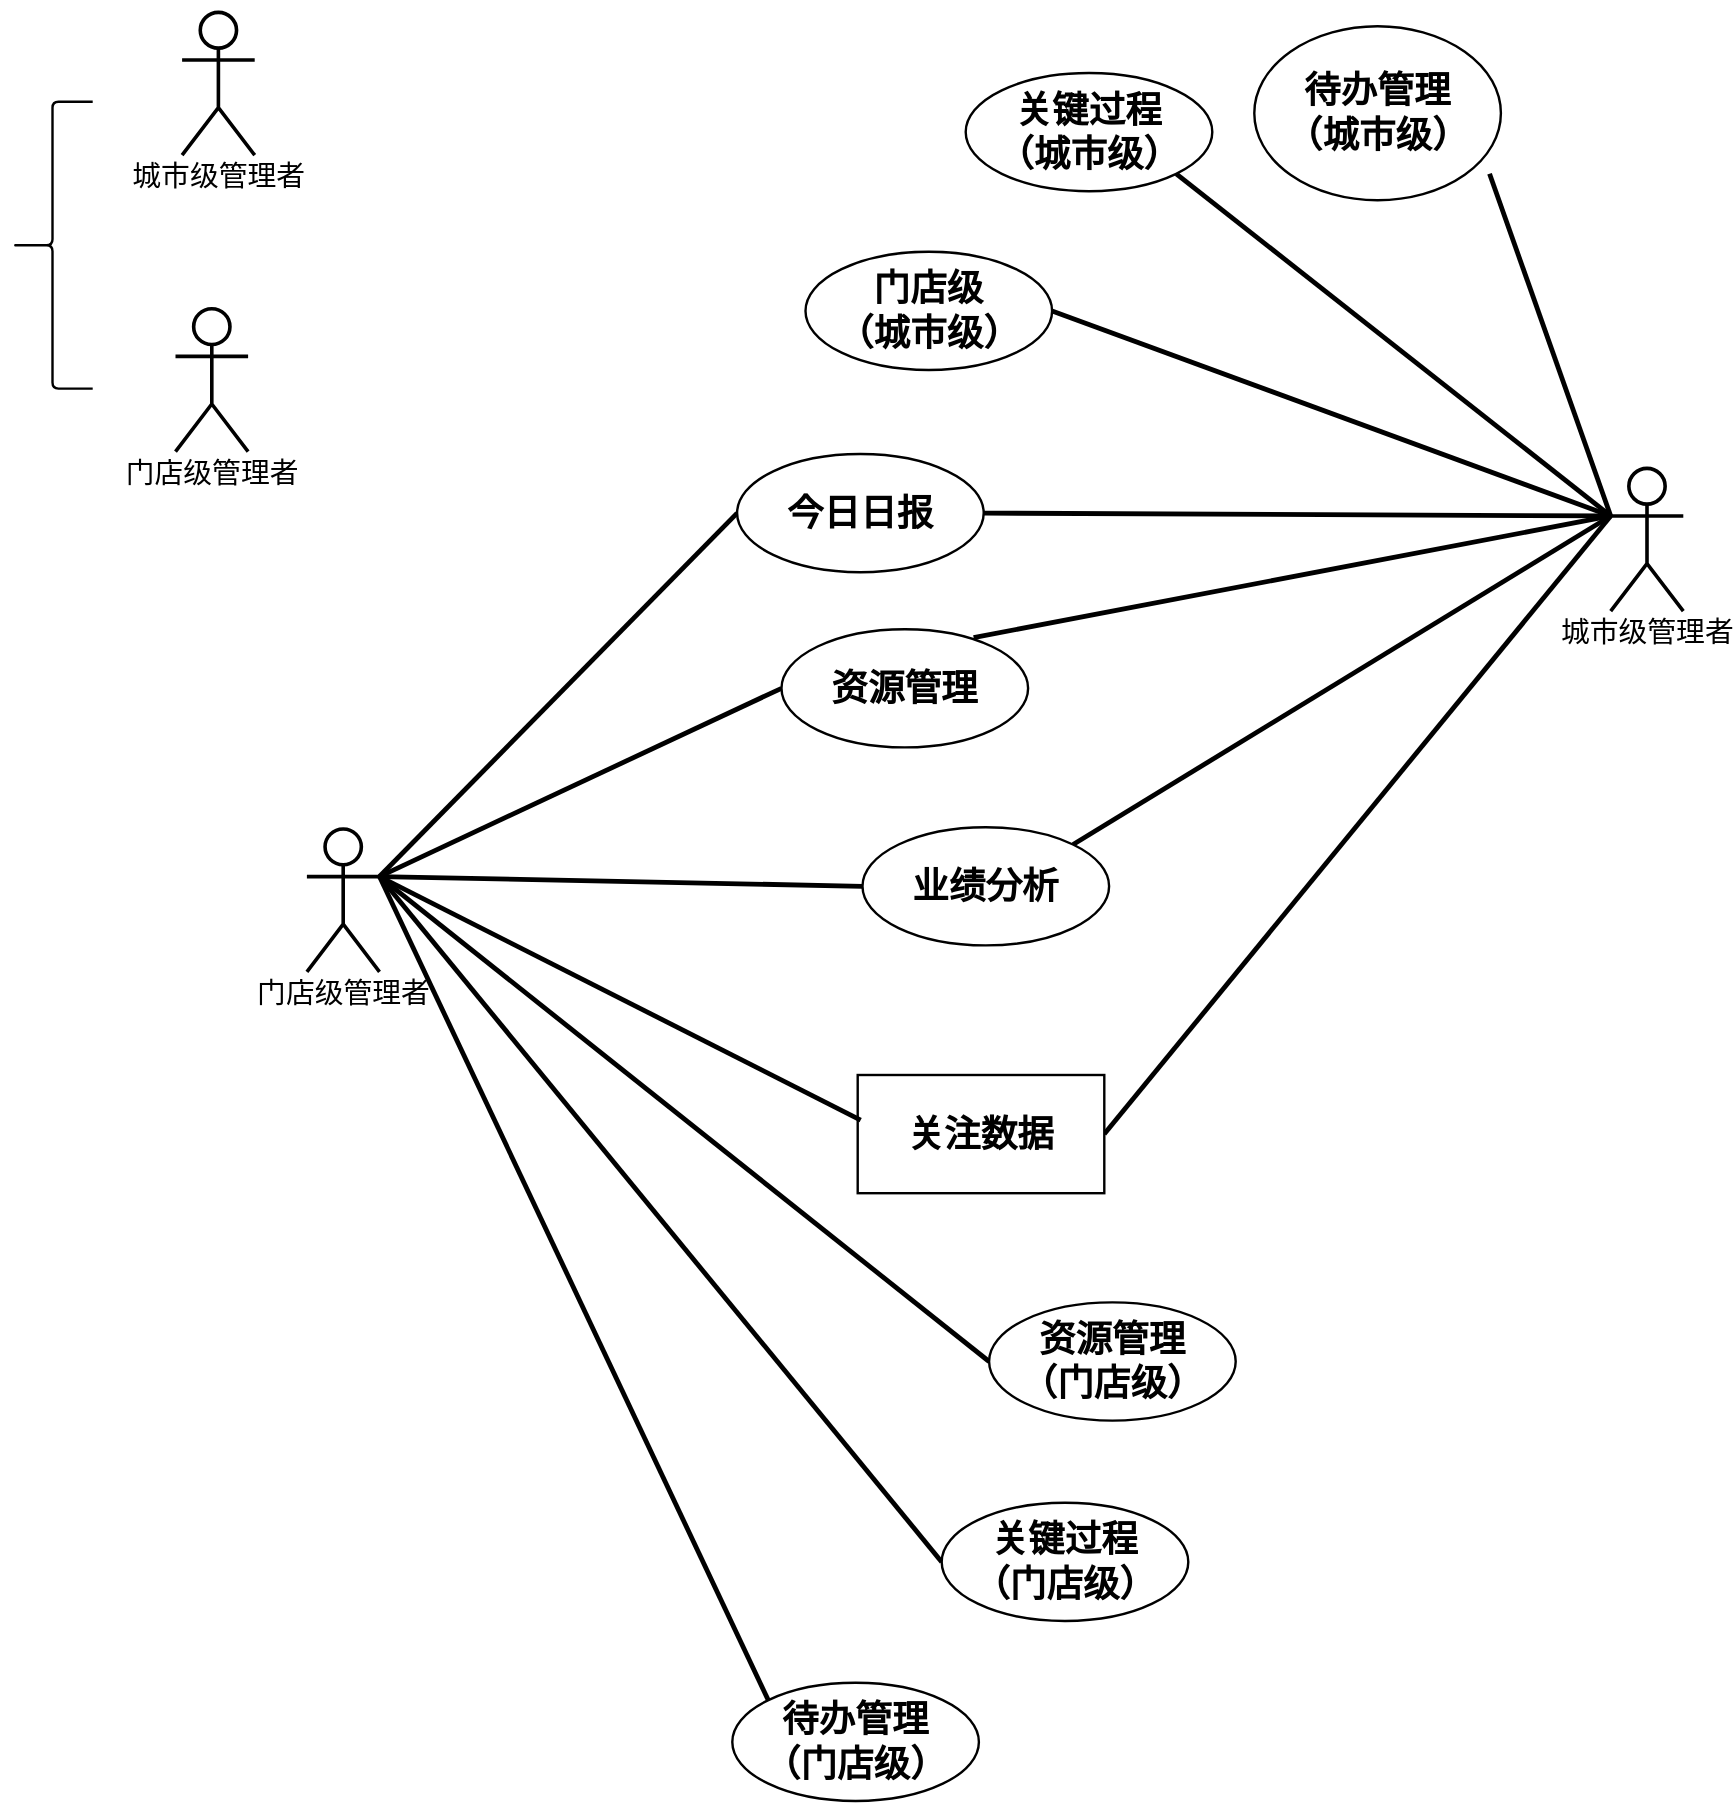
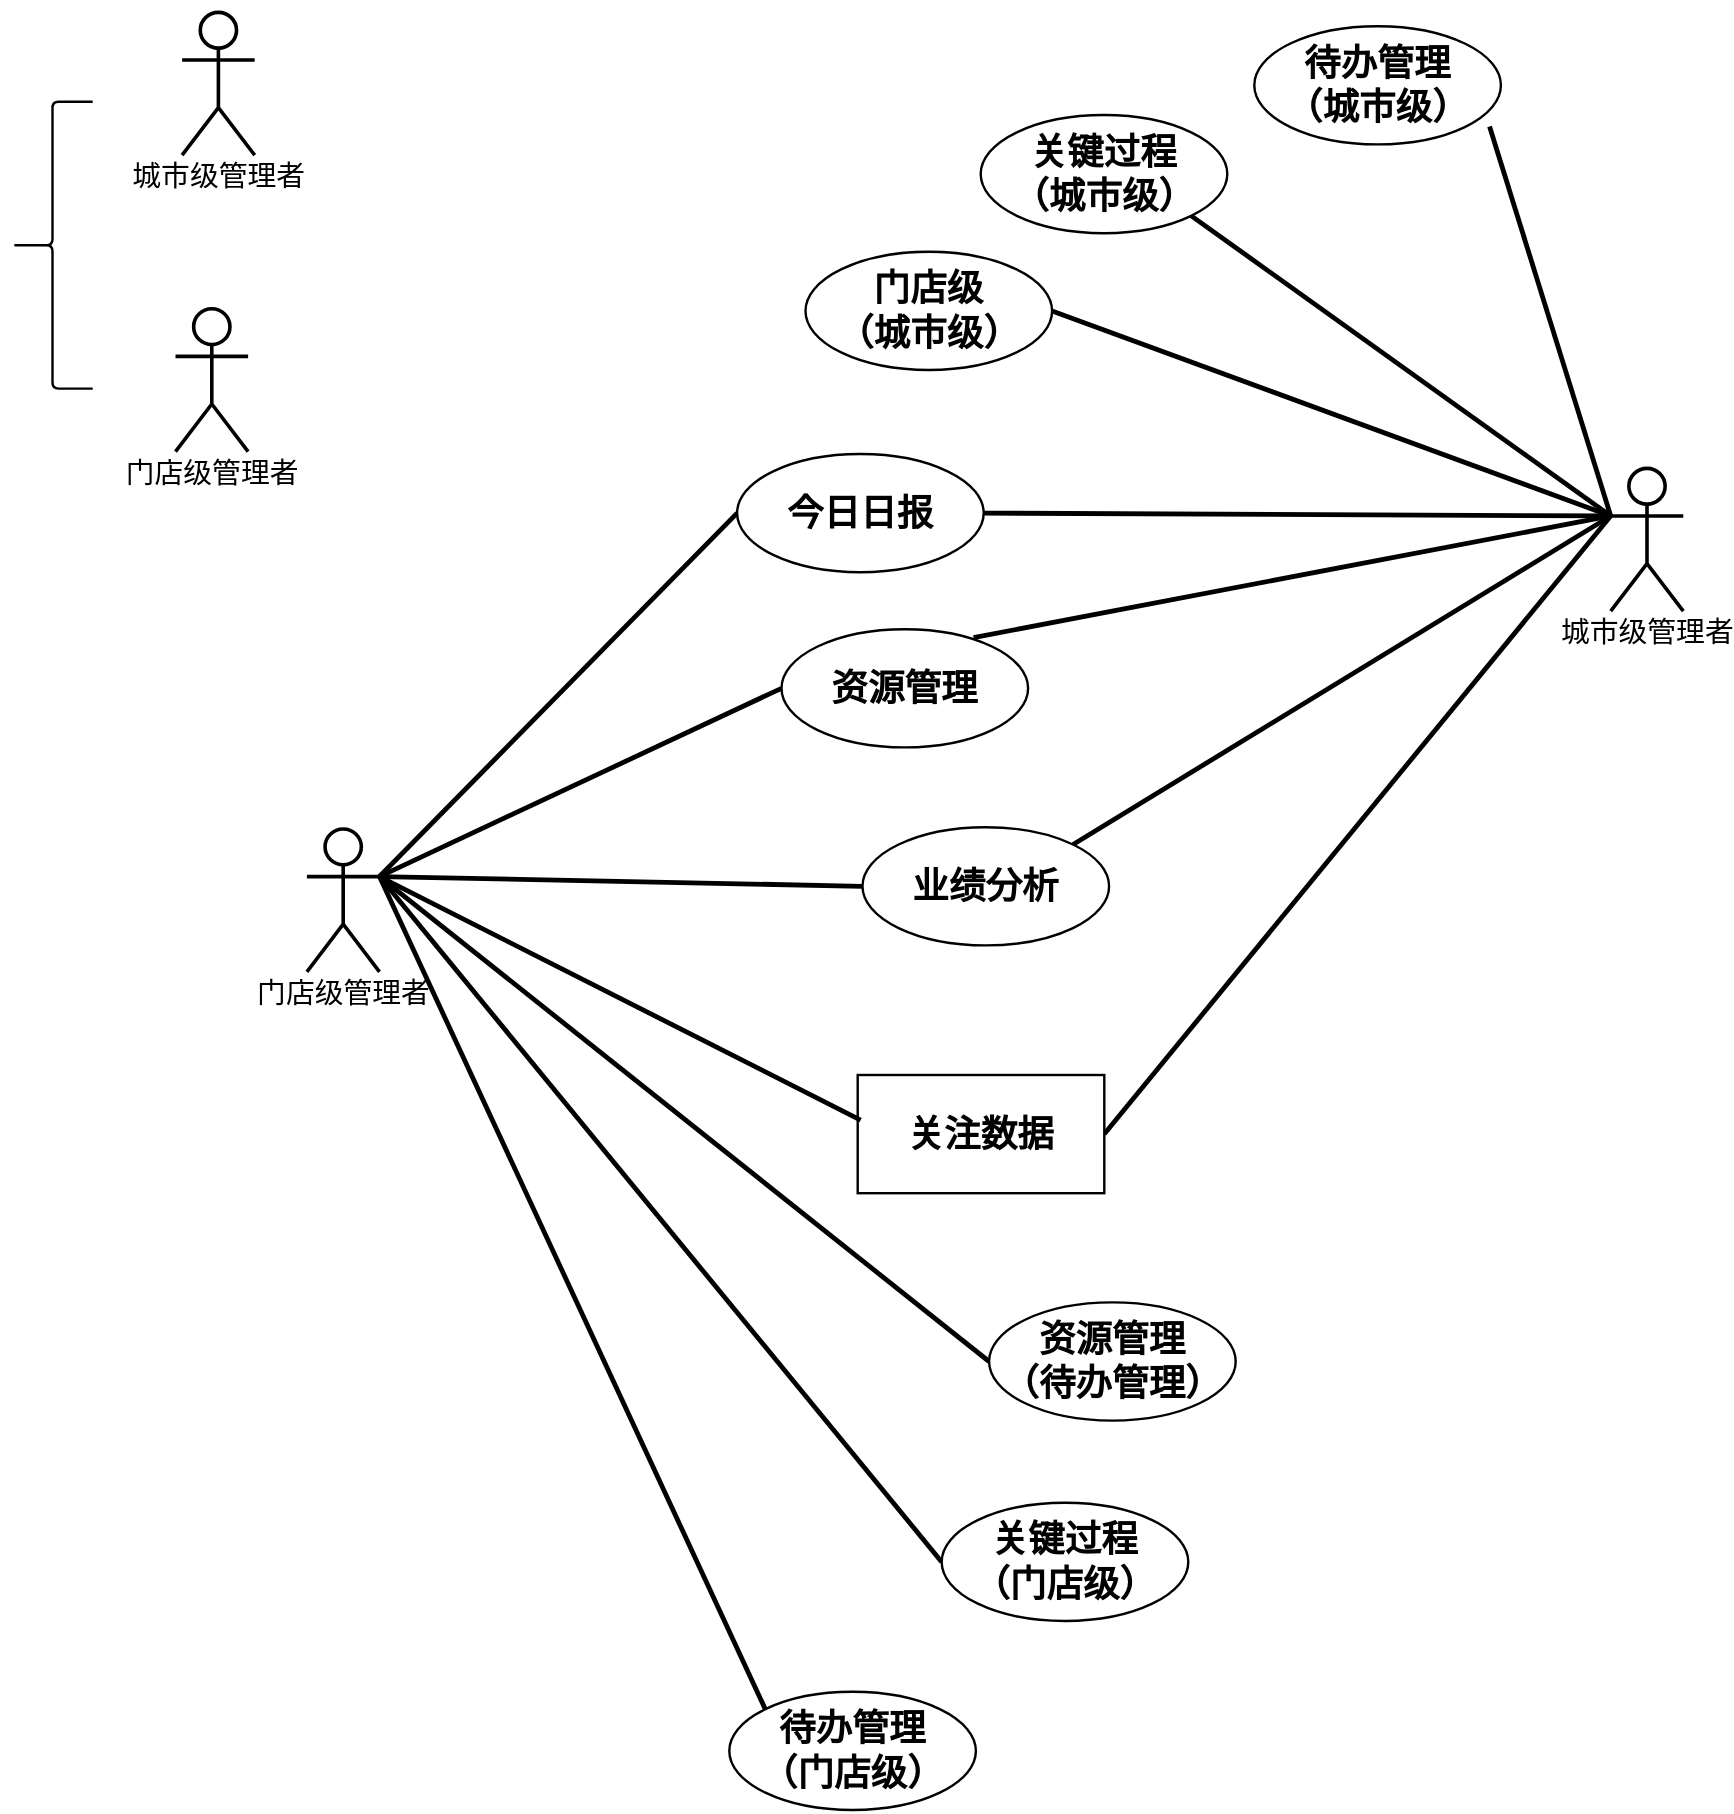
(1378, 113) -> (1378, 85)
(1089, 132) -> (1104, 174)
(1112, 1362) -> (1112, 1362)
(856, 1742) -> (853, 1751)
